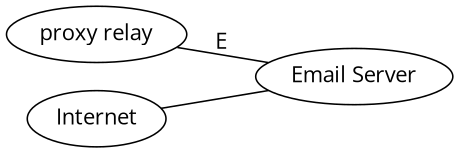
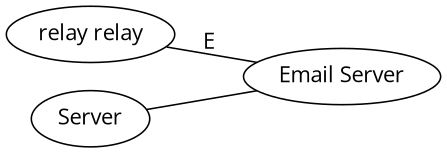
(97, 34) -> (91, 34)
(97, 119) -> (91, 119)
